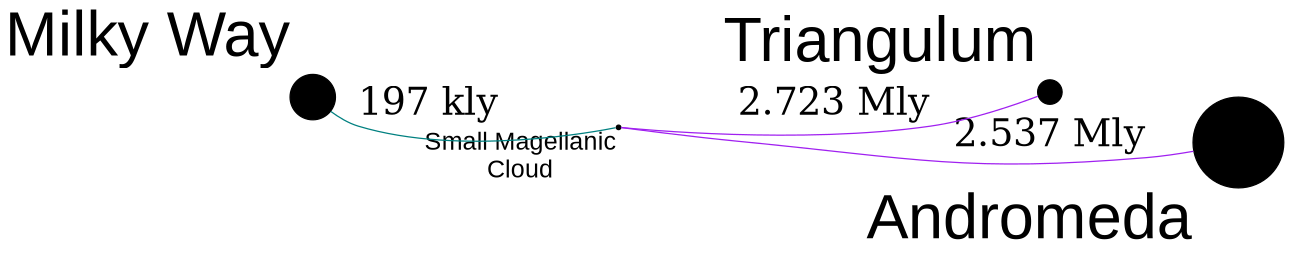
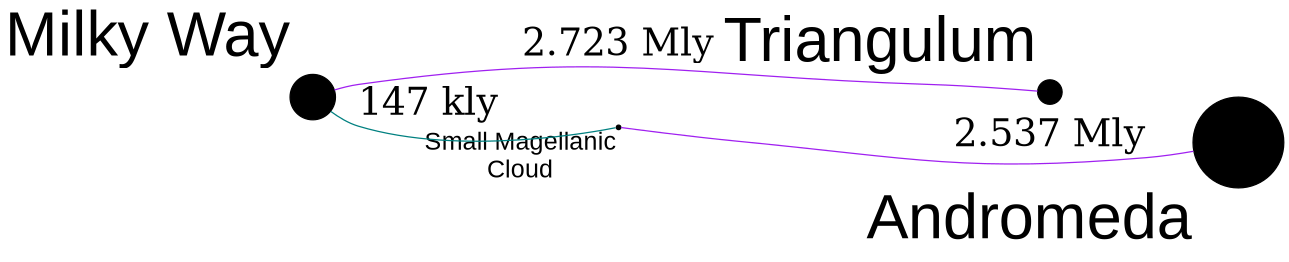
(429, 105) -> (429, 105)
(832, 134) -> (686, 71)
